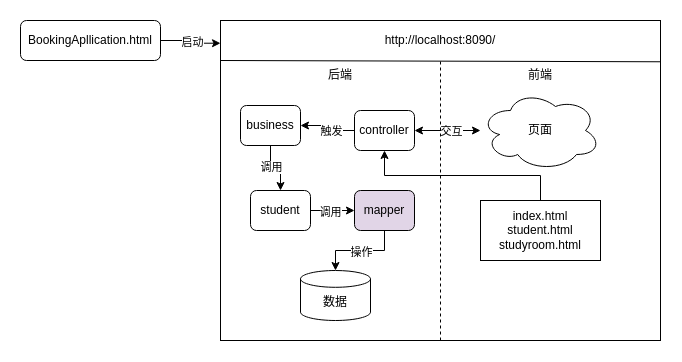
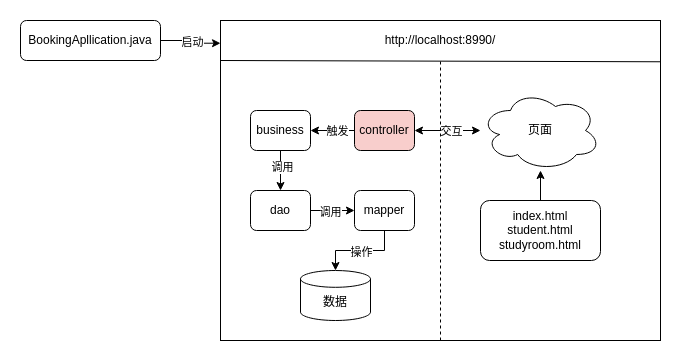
(91, 41) -> (91, 41)
(441, 41) -> (441, 41)
(341, 76) -> none
(541, 76) -> none
(271, 126) -> (281, 131)
(385, 131) -> (385, 131)
(456, 176) -> (541, 178)
(281, 211) -> (281, 211)
(385, 211) -> (385, 211)
(541, 231) -> (541, 231)
